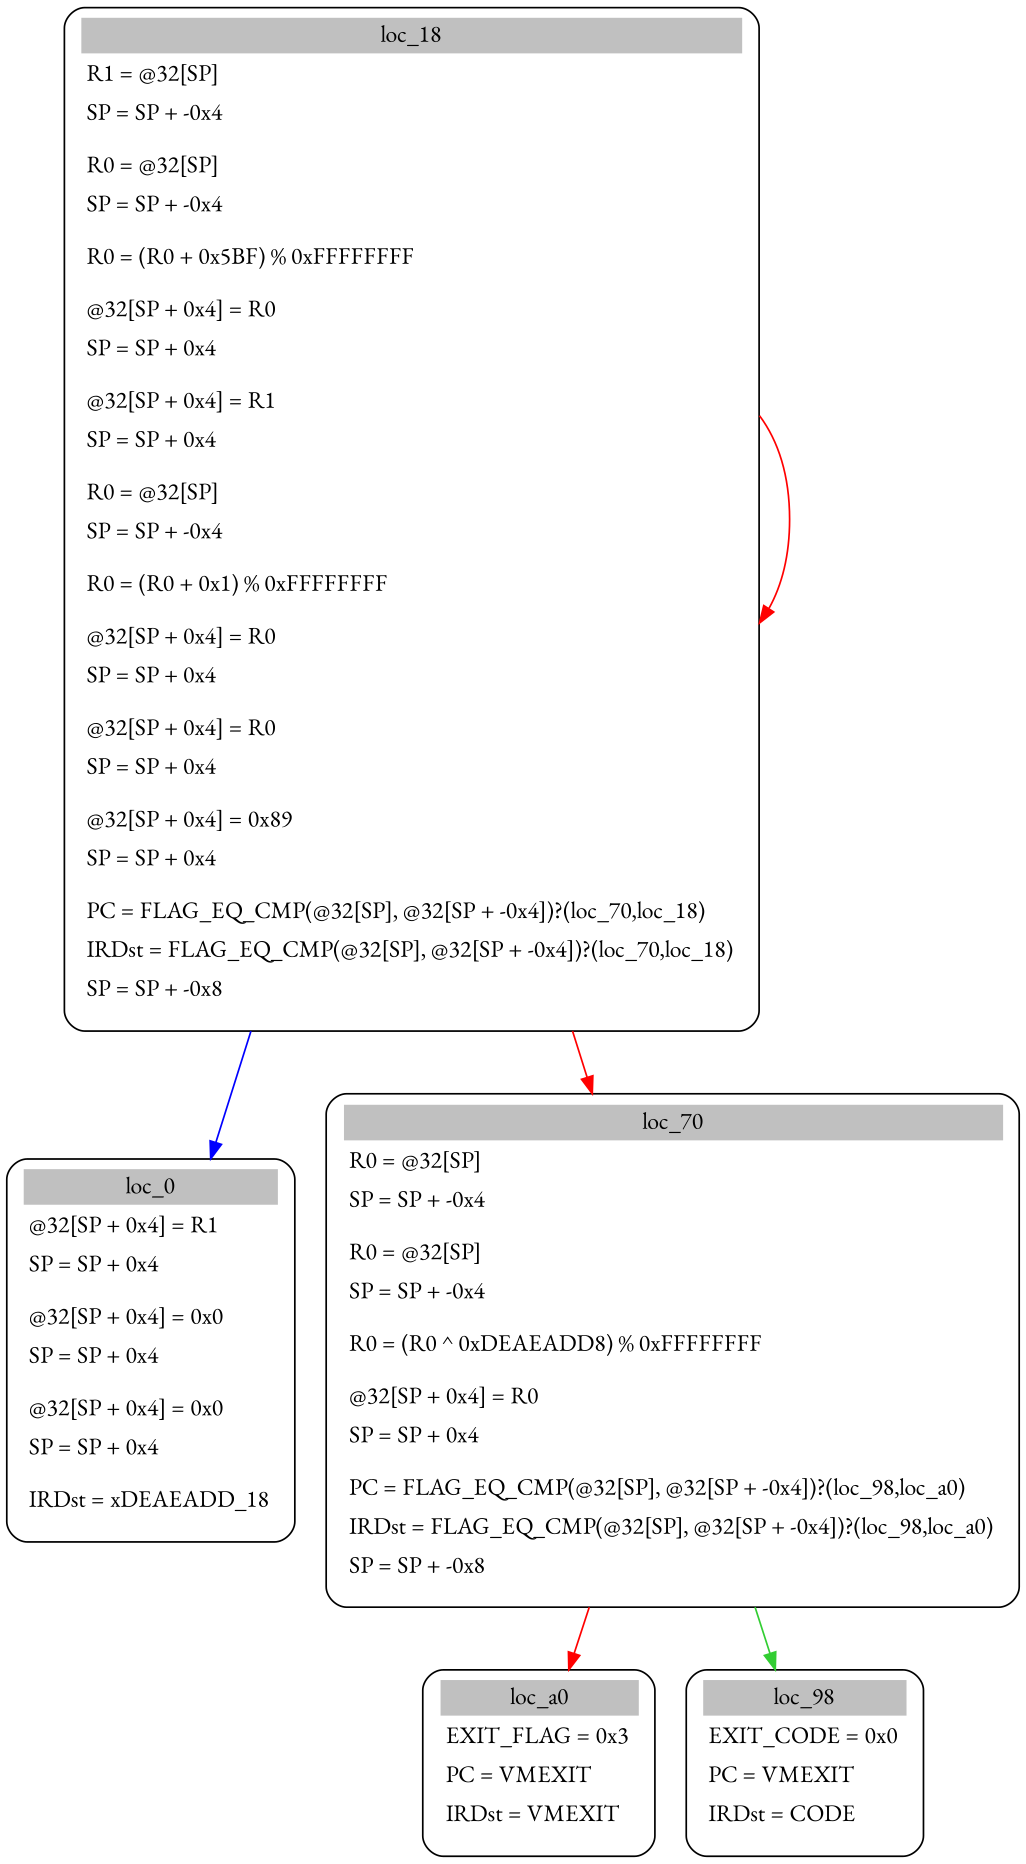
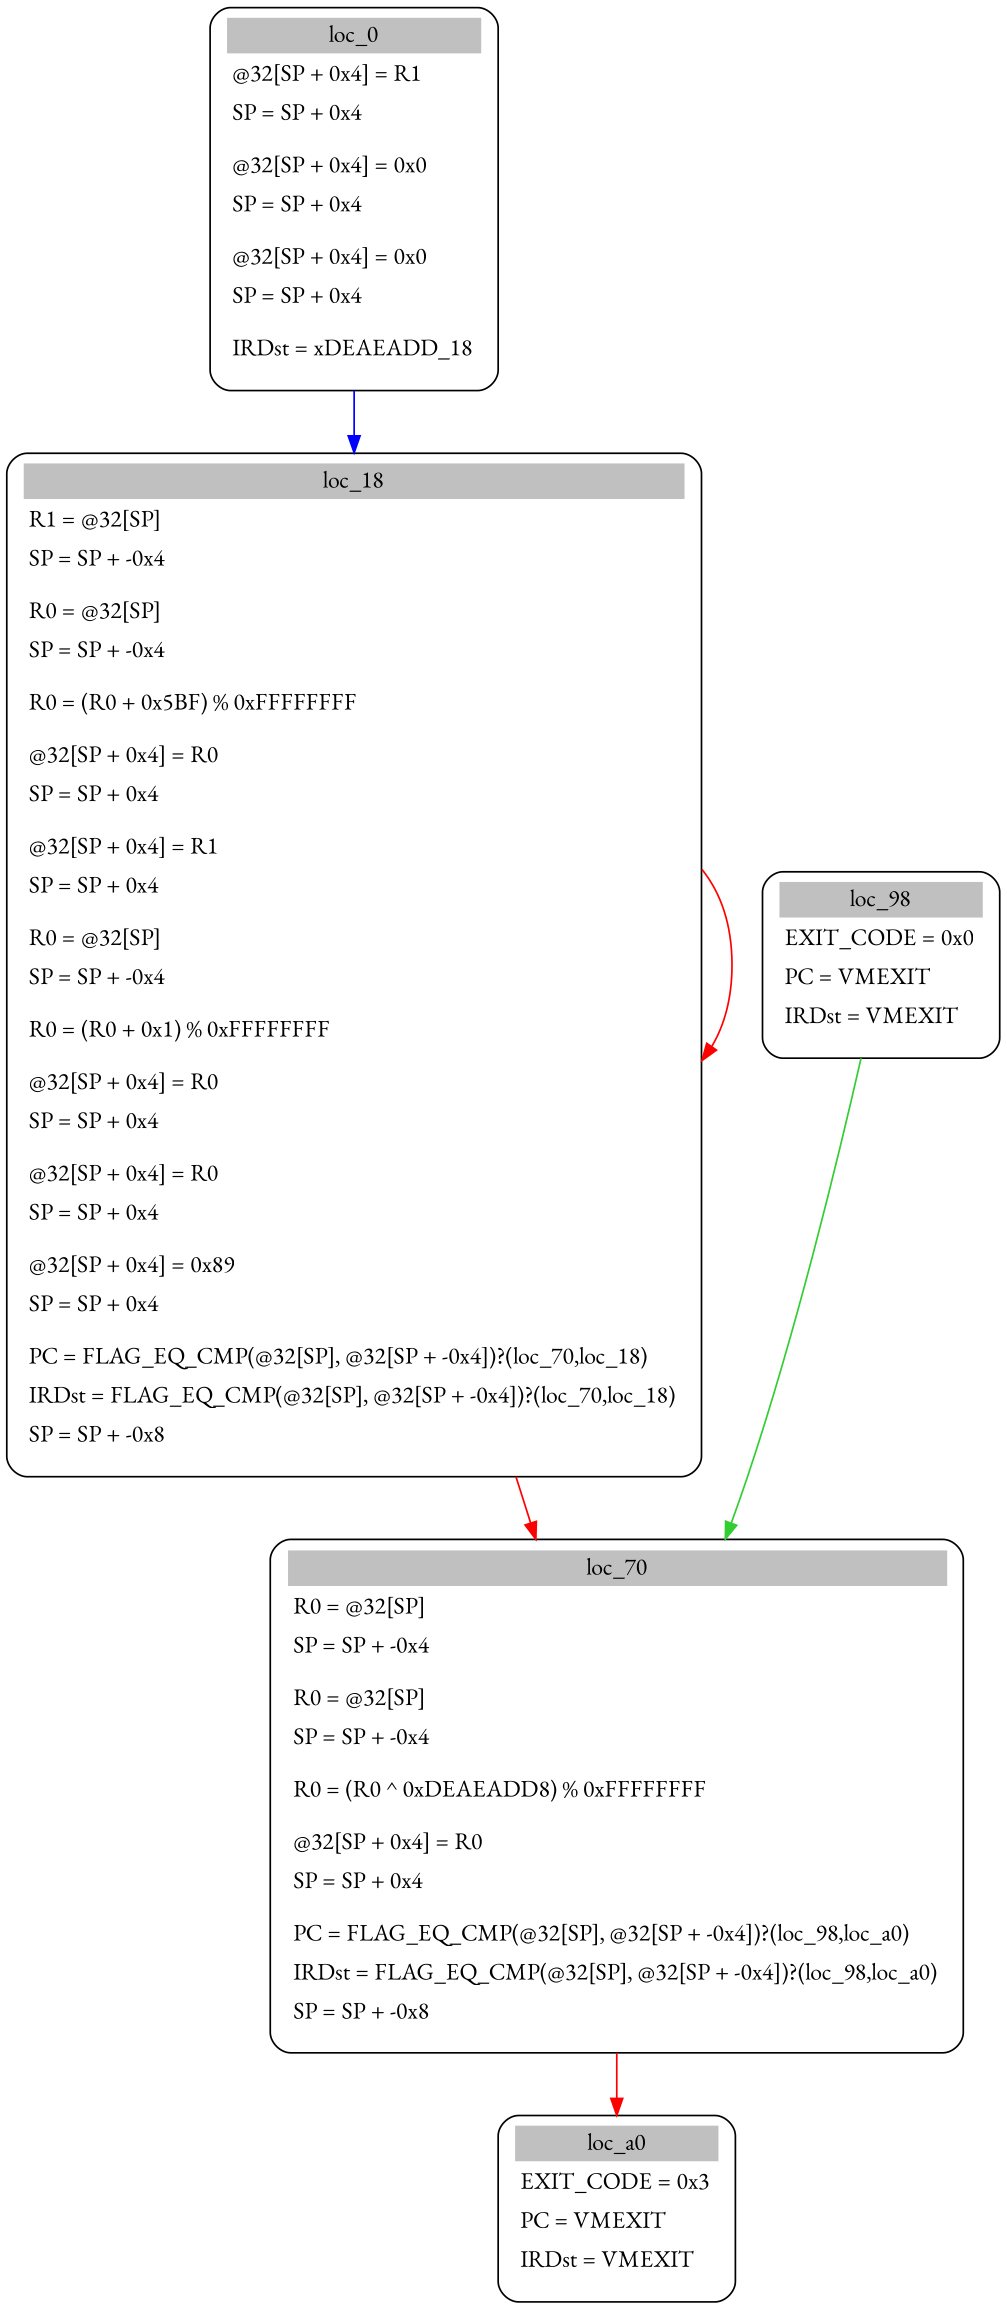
(233, 1087) -> (354, 413)
(763, 1630) -> (803, 1293)
(538, 1736) -> (615, 2182)
(783, 1814) -> (872, 1016)
